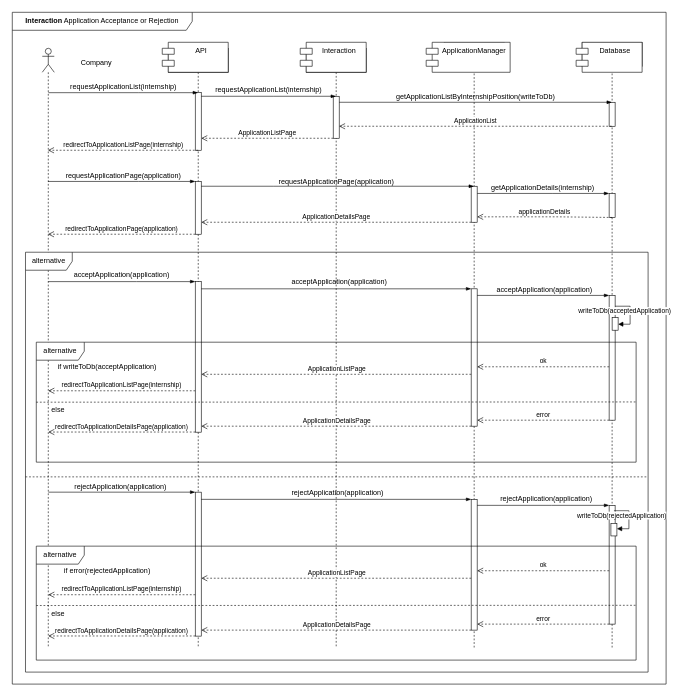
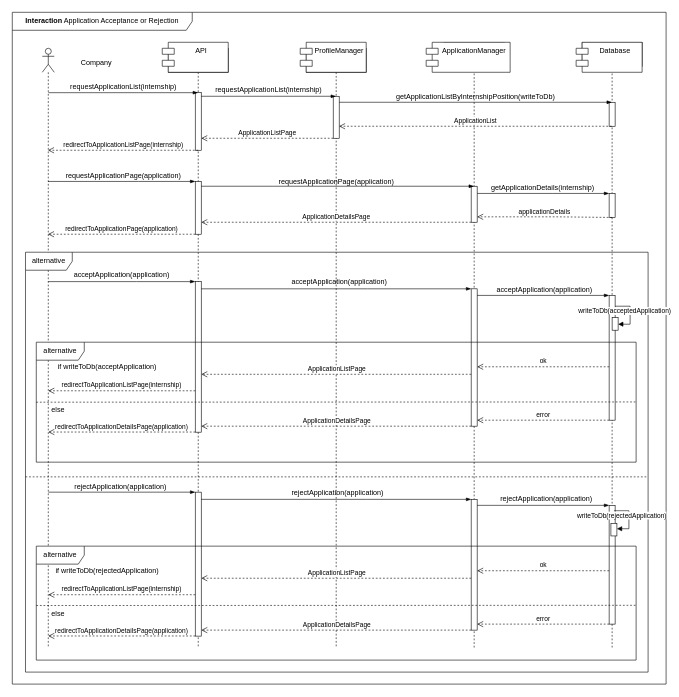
(339, 51) -> (339, 51)
(107, 572) -> (107, 572)
